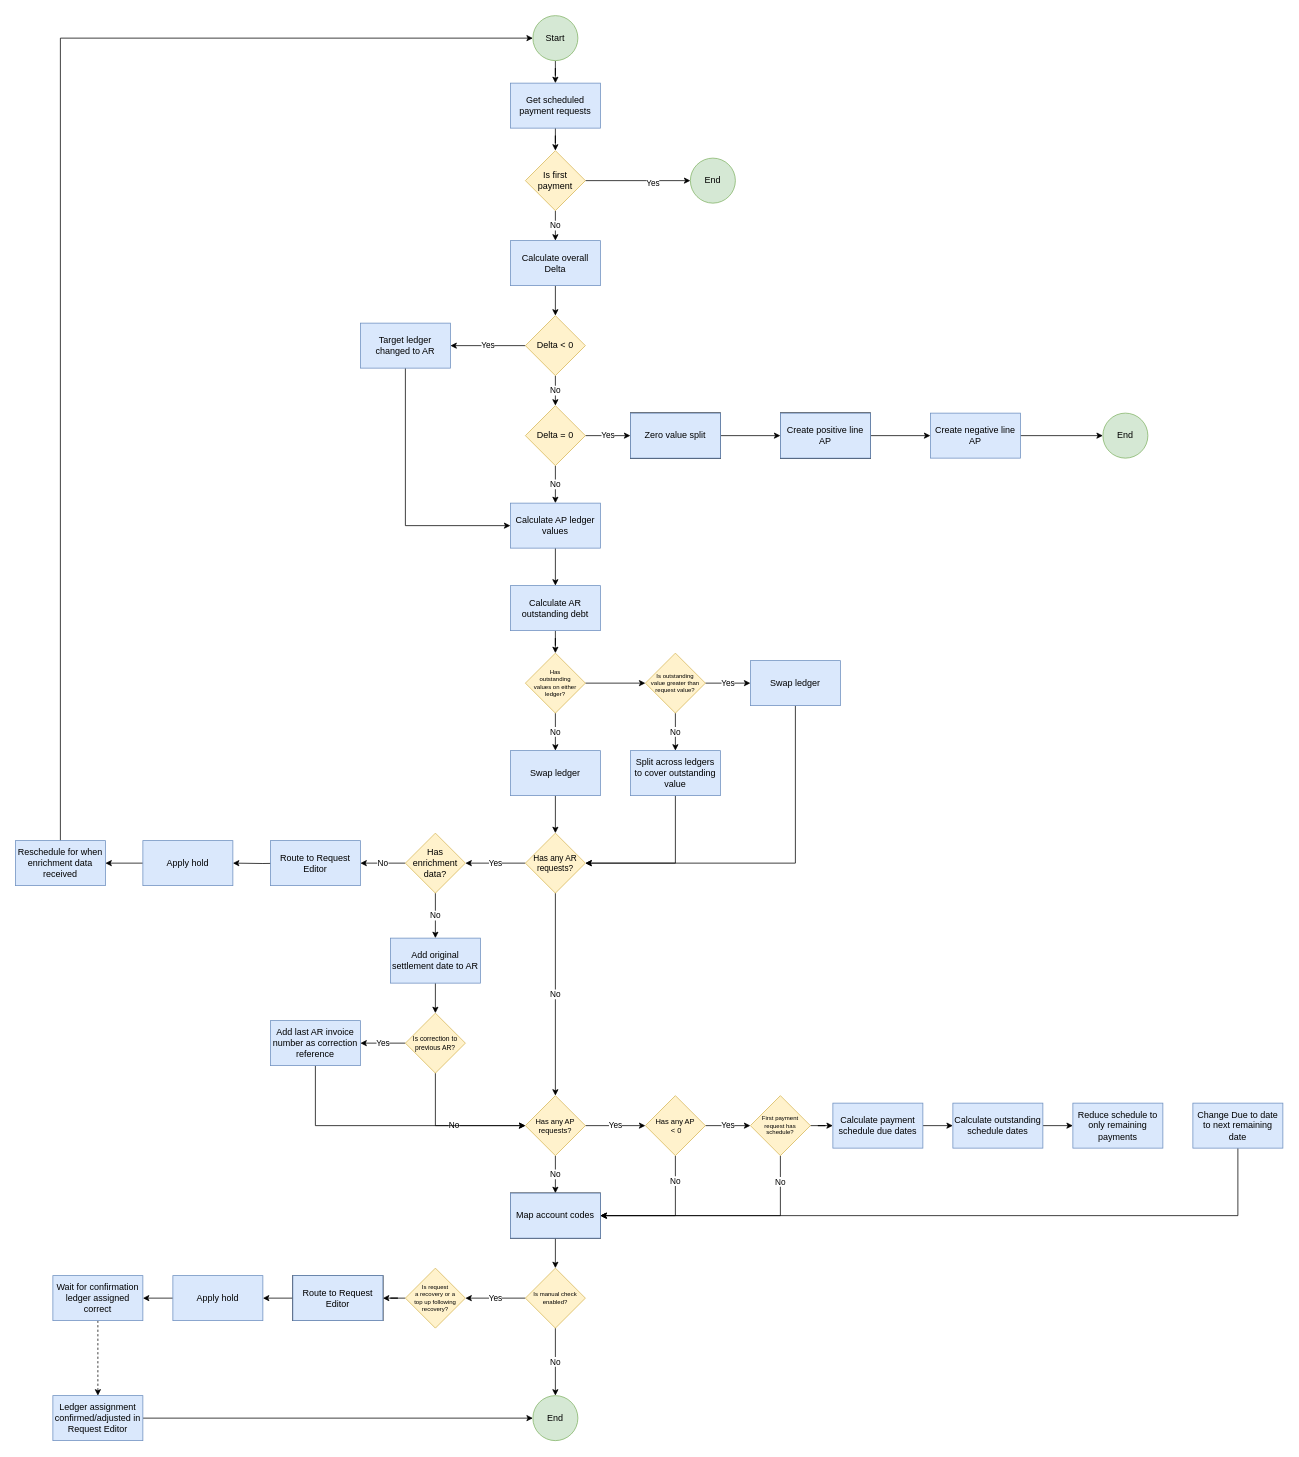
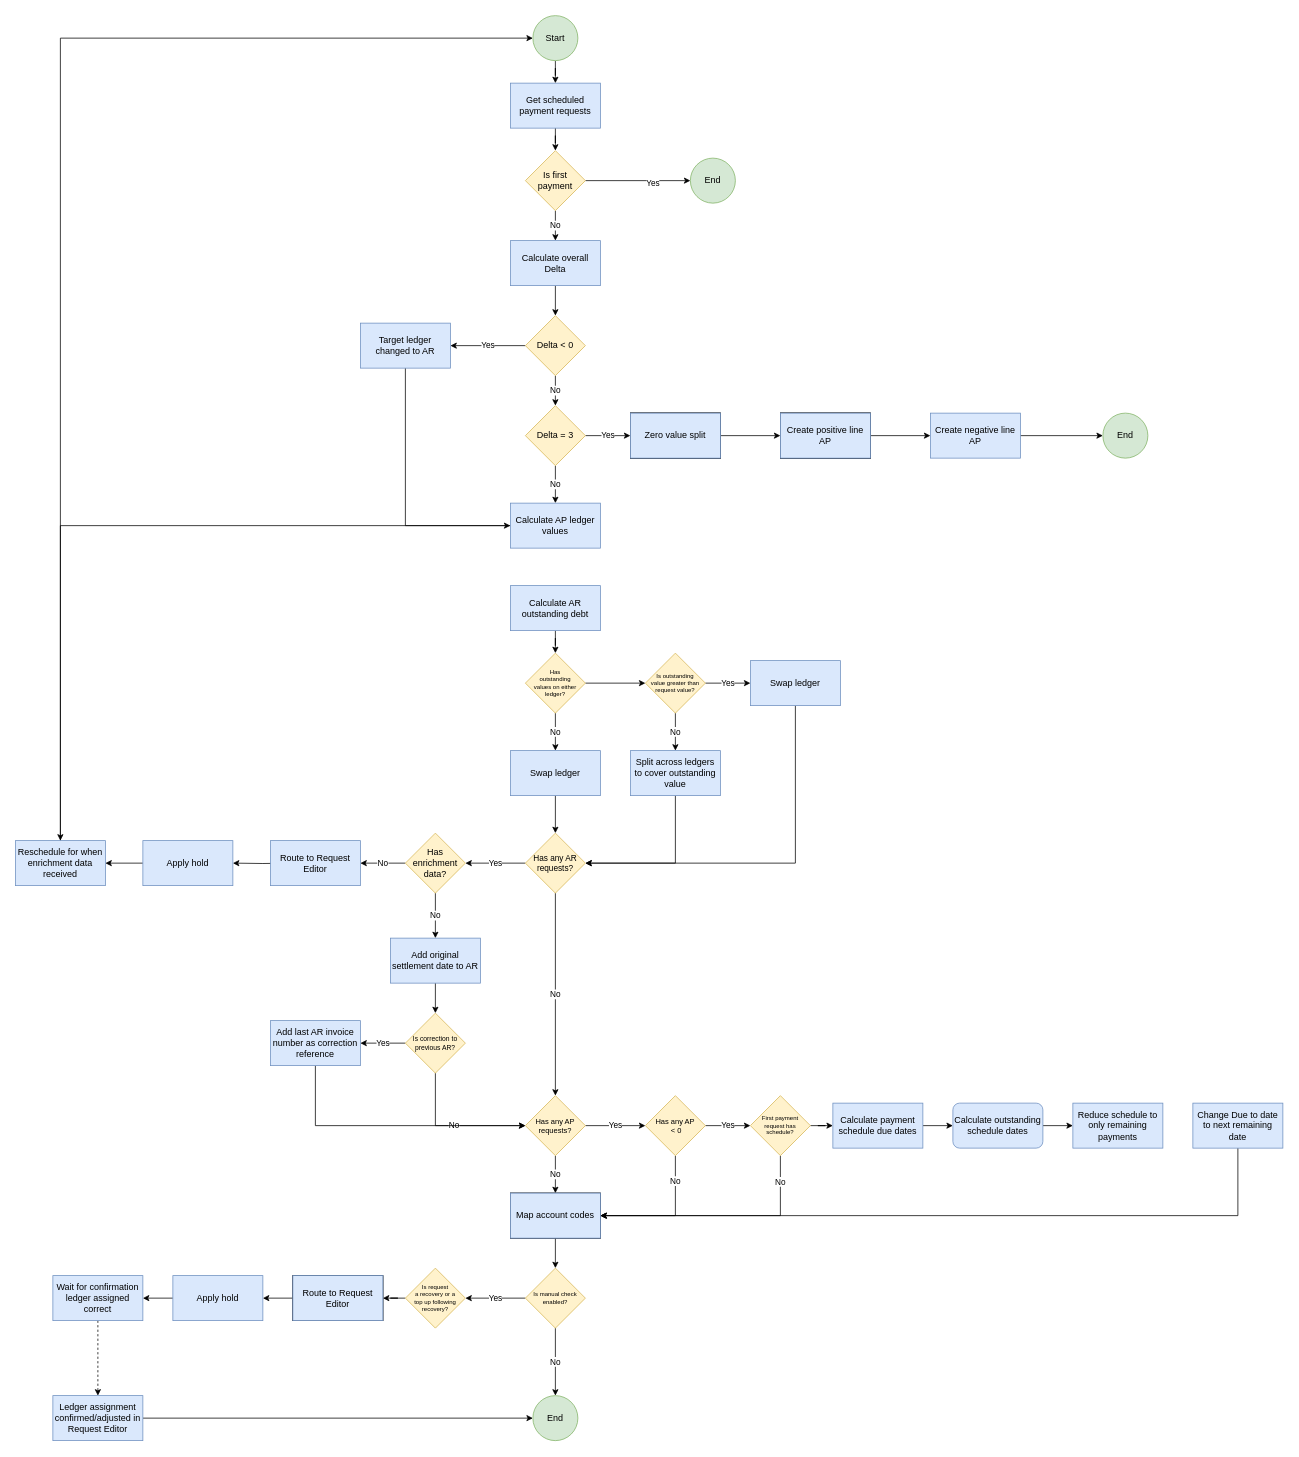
(555, 435) -> (555, 435)
(555, 564) -> (233, 525)
(998, 1125) -> (998, 1125)
